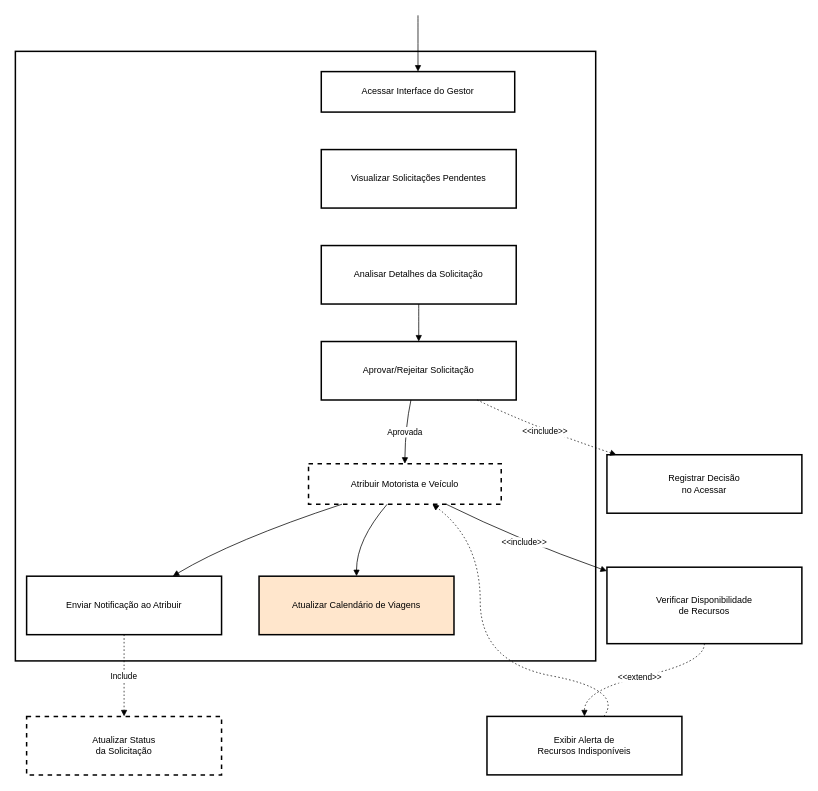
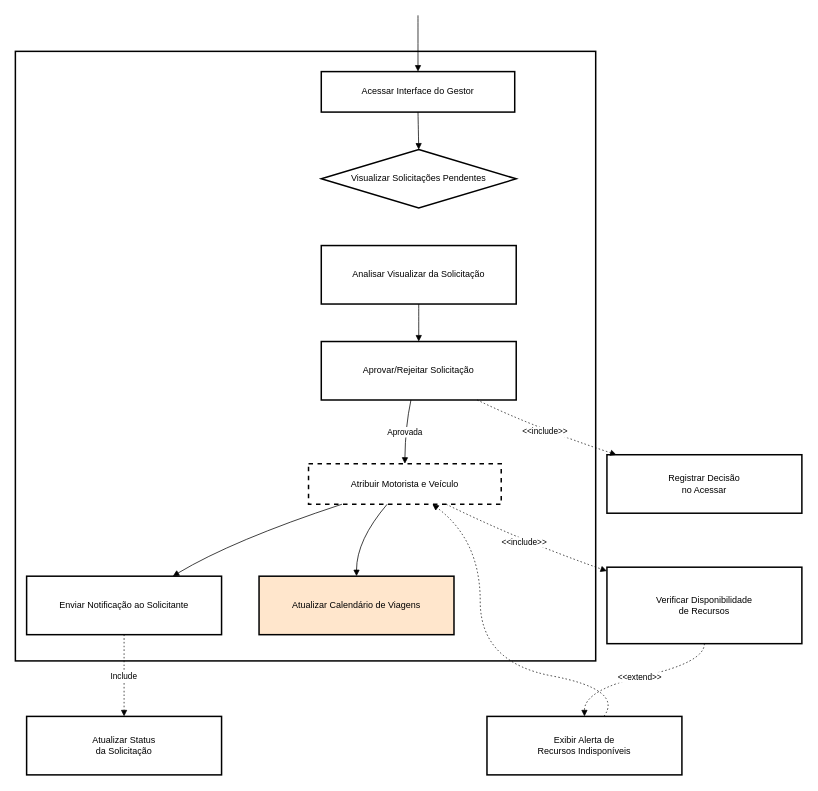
none -> (419, 131)
(419, 179) -> (419, 179)
(419, 275) -> (419, 275)
(482, 521) -> (482, 521)
(124, 606) -> (124, 606)
(124, 746) -> (124, 746)
